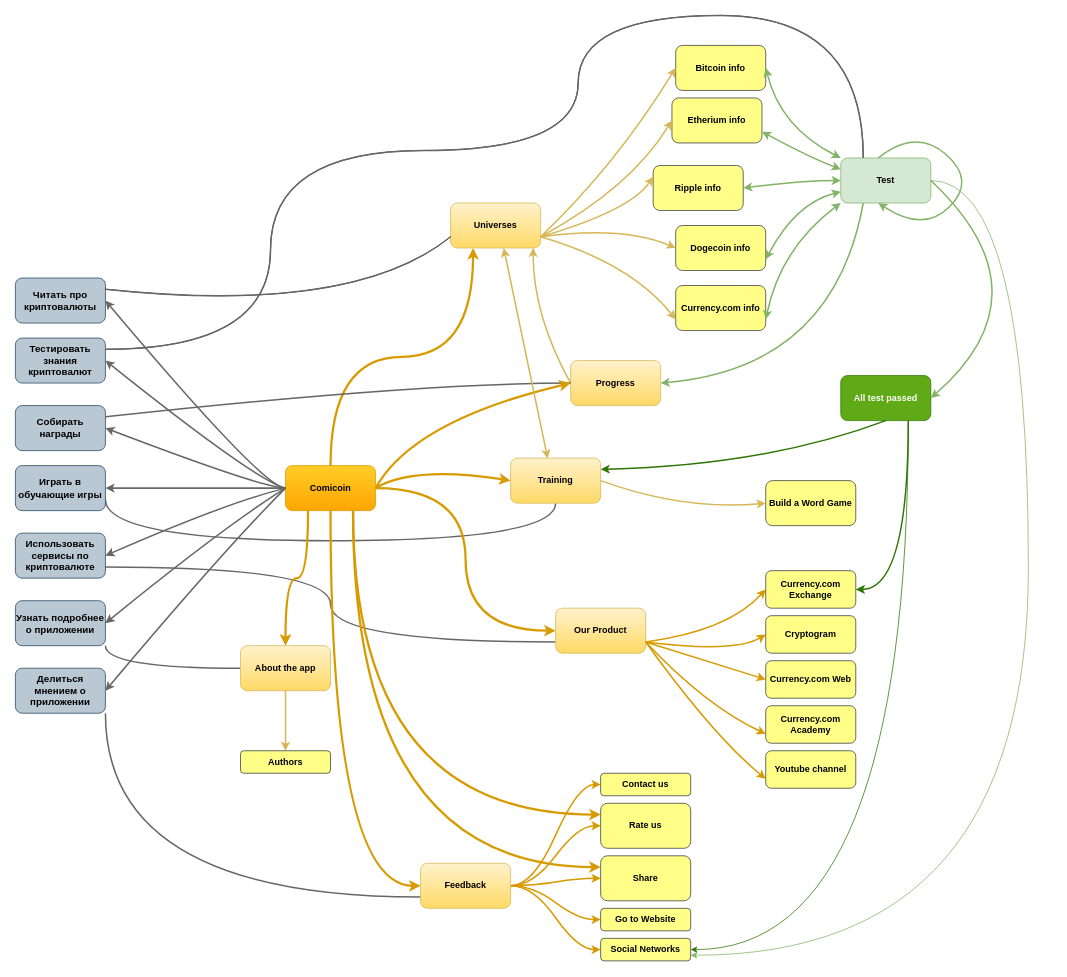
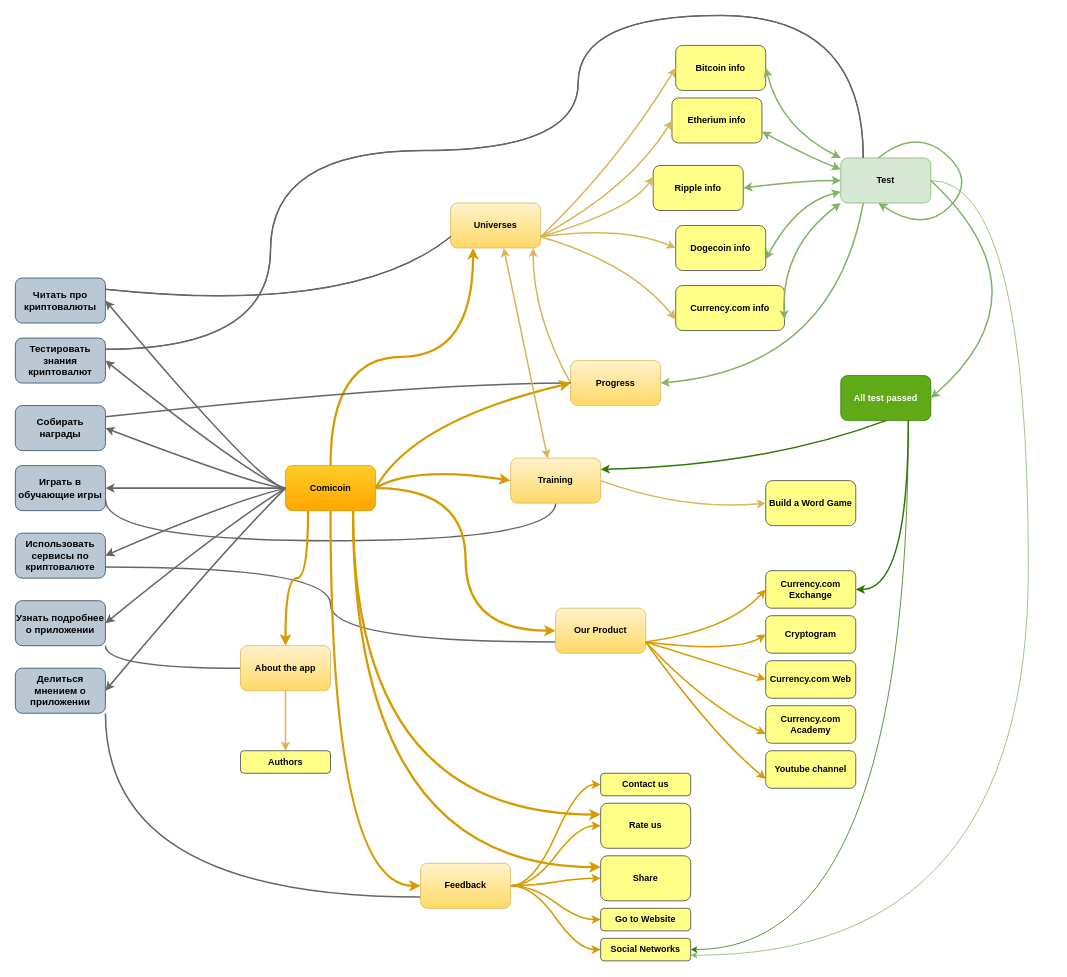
(720, 308) -> (730, 308)
